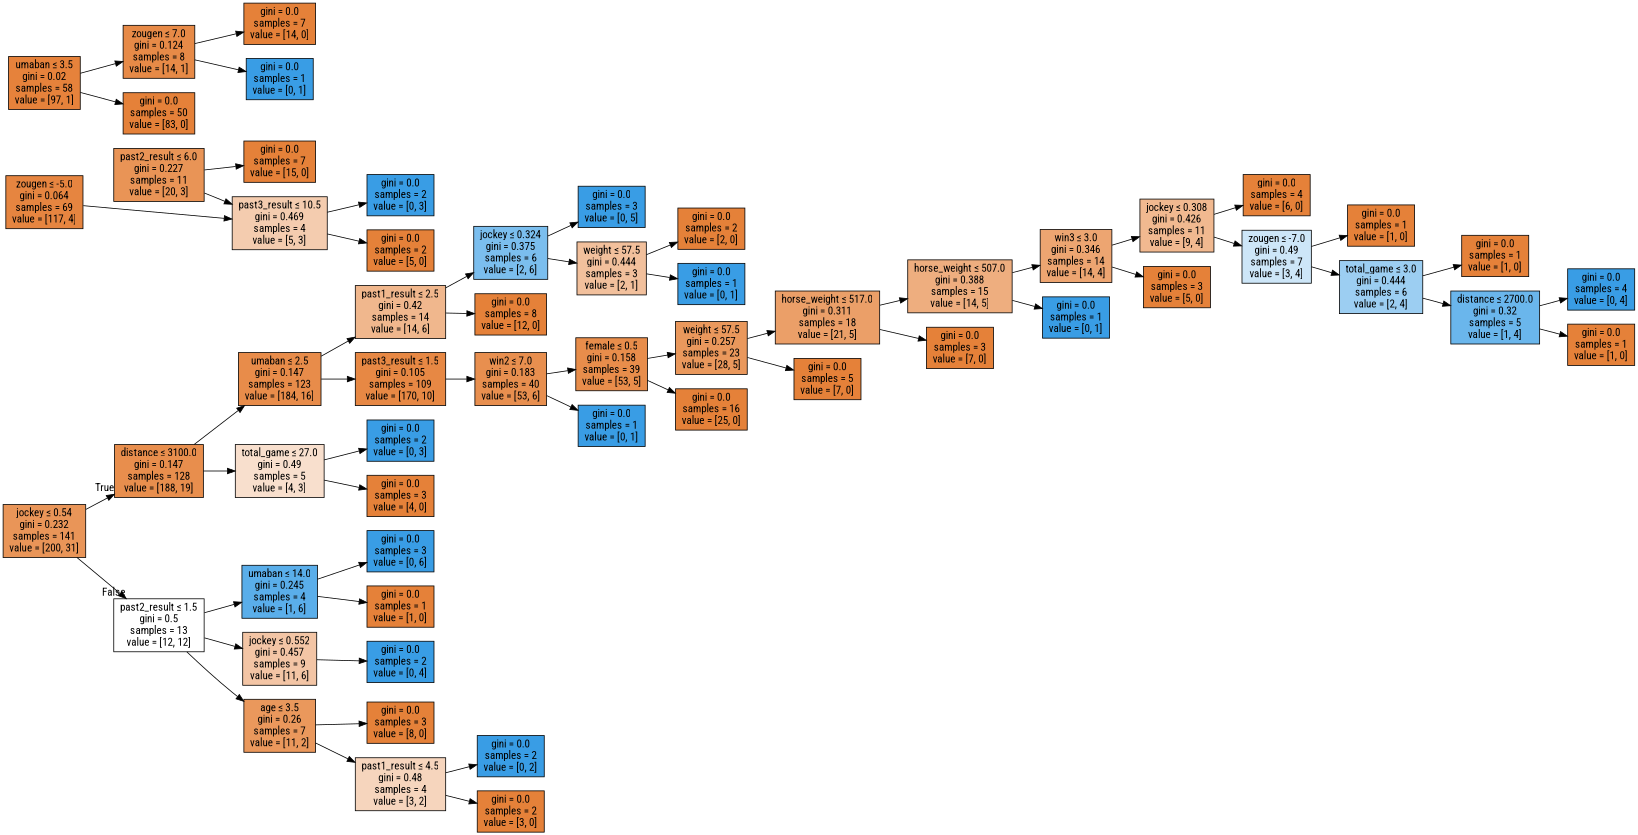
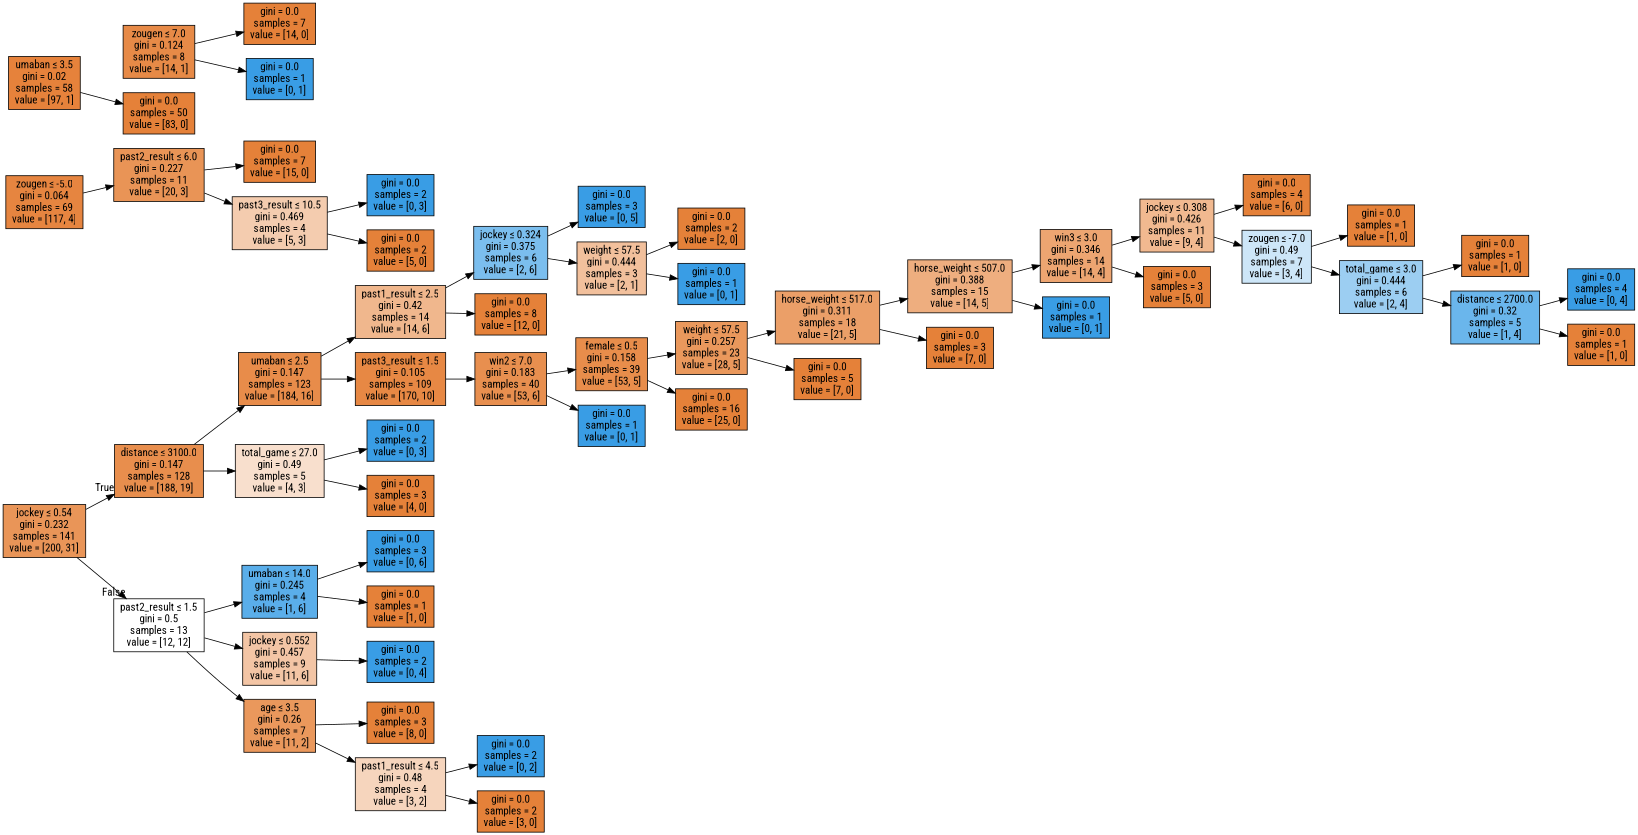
(98, 68) -> none
(154, 212) -> (95, 190)
